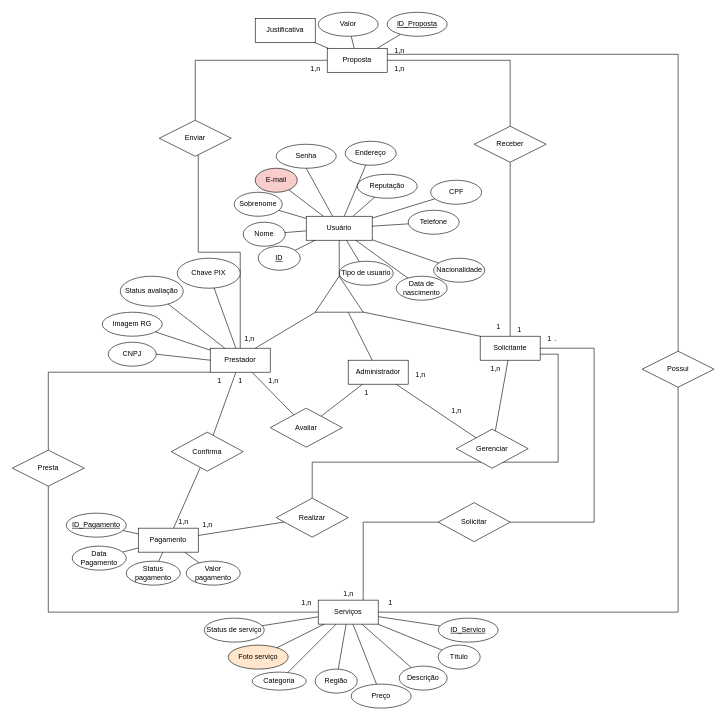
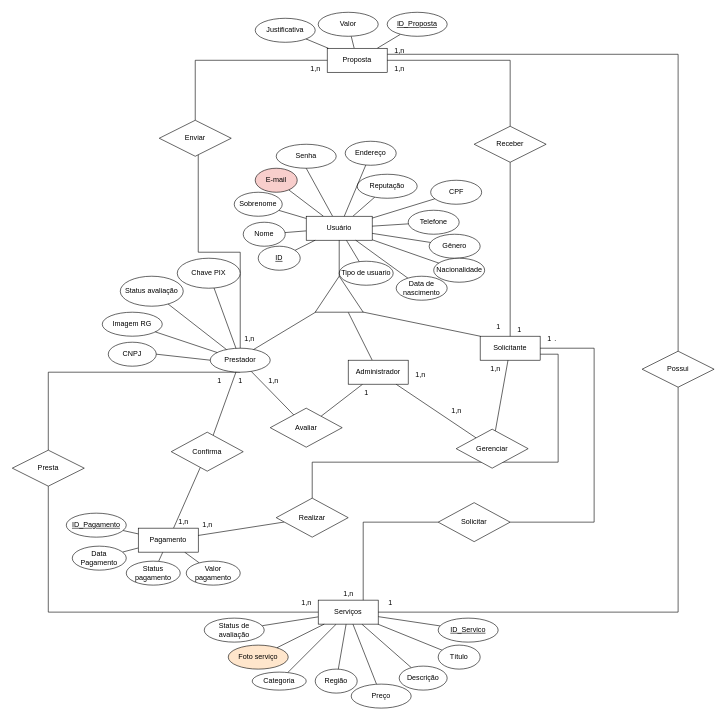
(285, 30) -> (285, 30)
none -> (401, 238)
none -> (455, 246)
(240, 360) -> (240, 360)
(234, 630) -> (234, 630)
